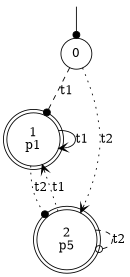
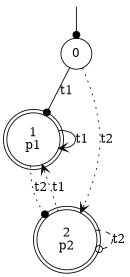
(59, 88) -> (59, 88)
(67, 240) -> (67, 240)
